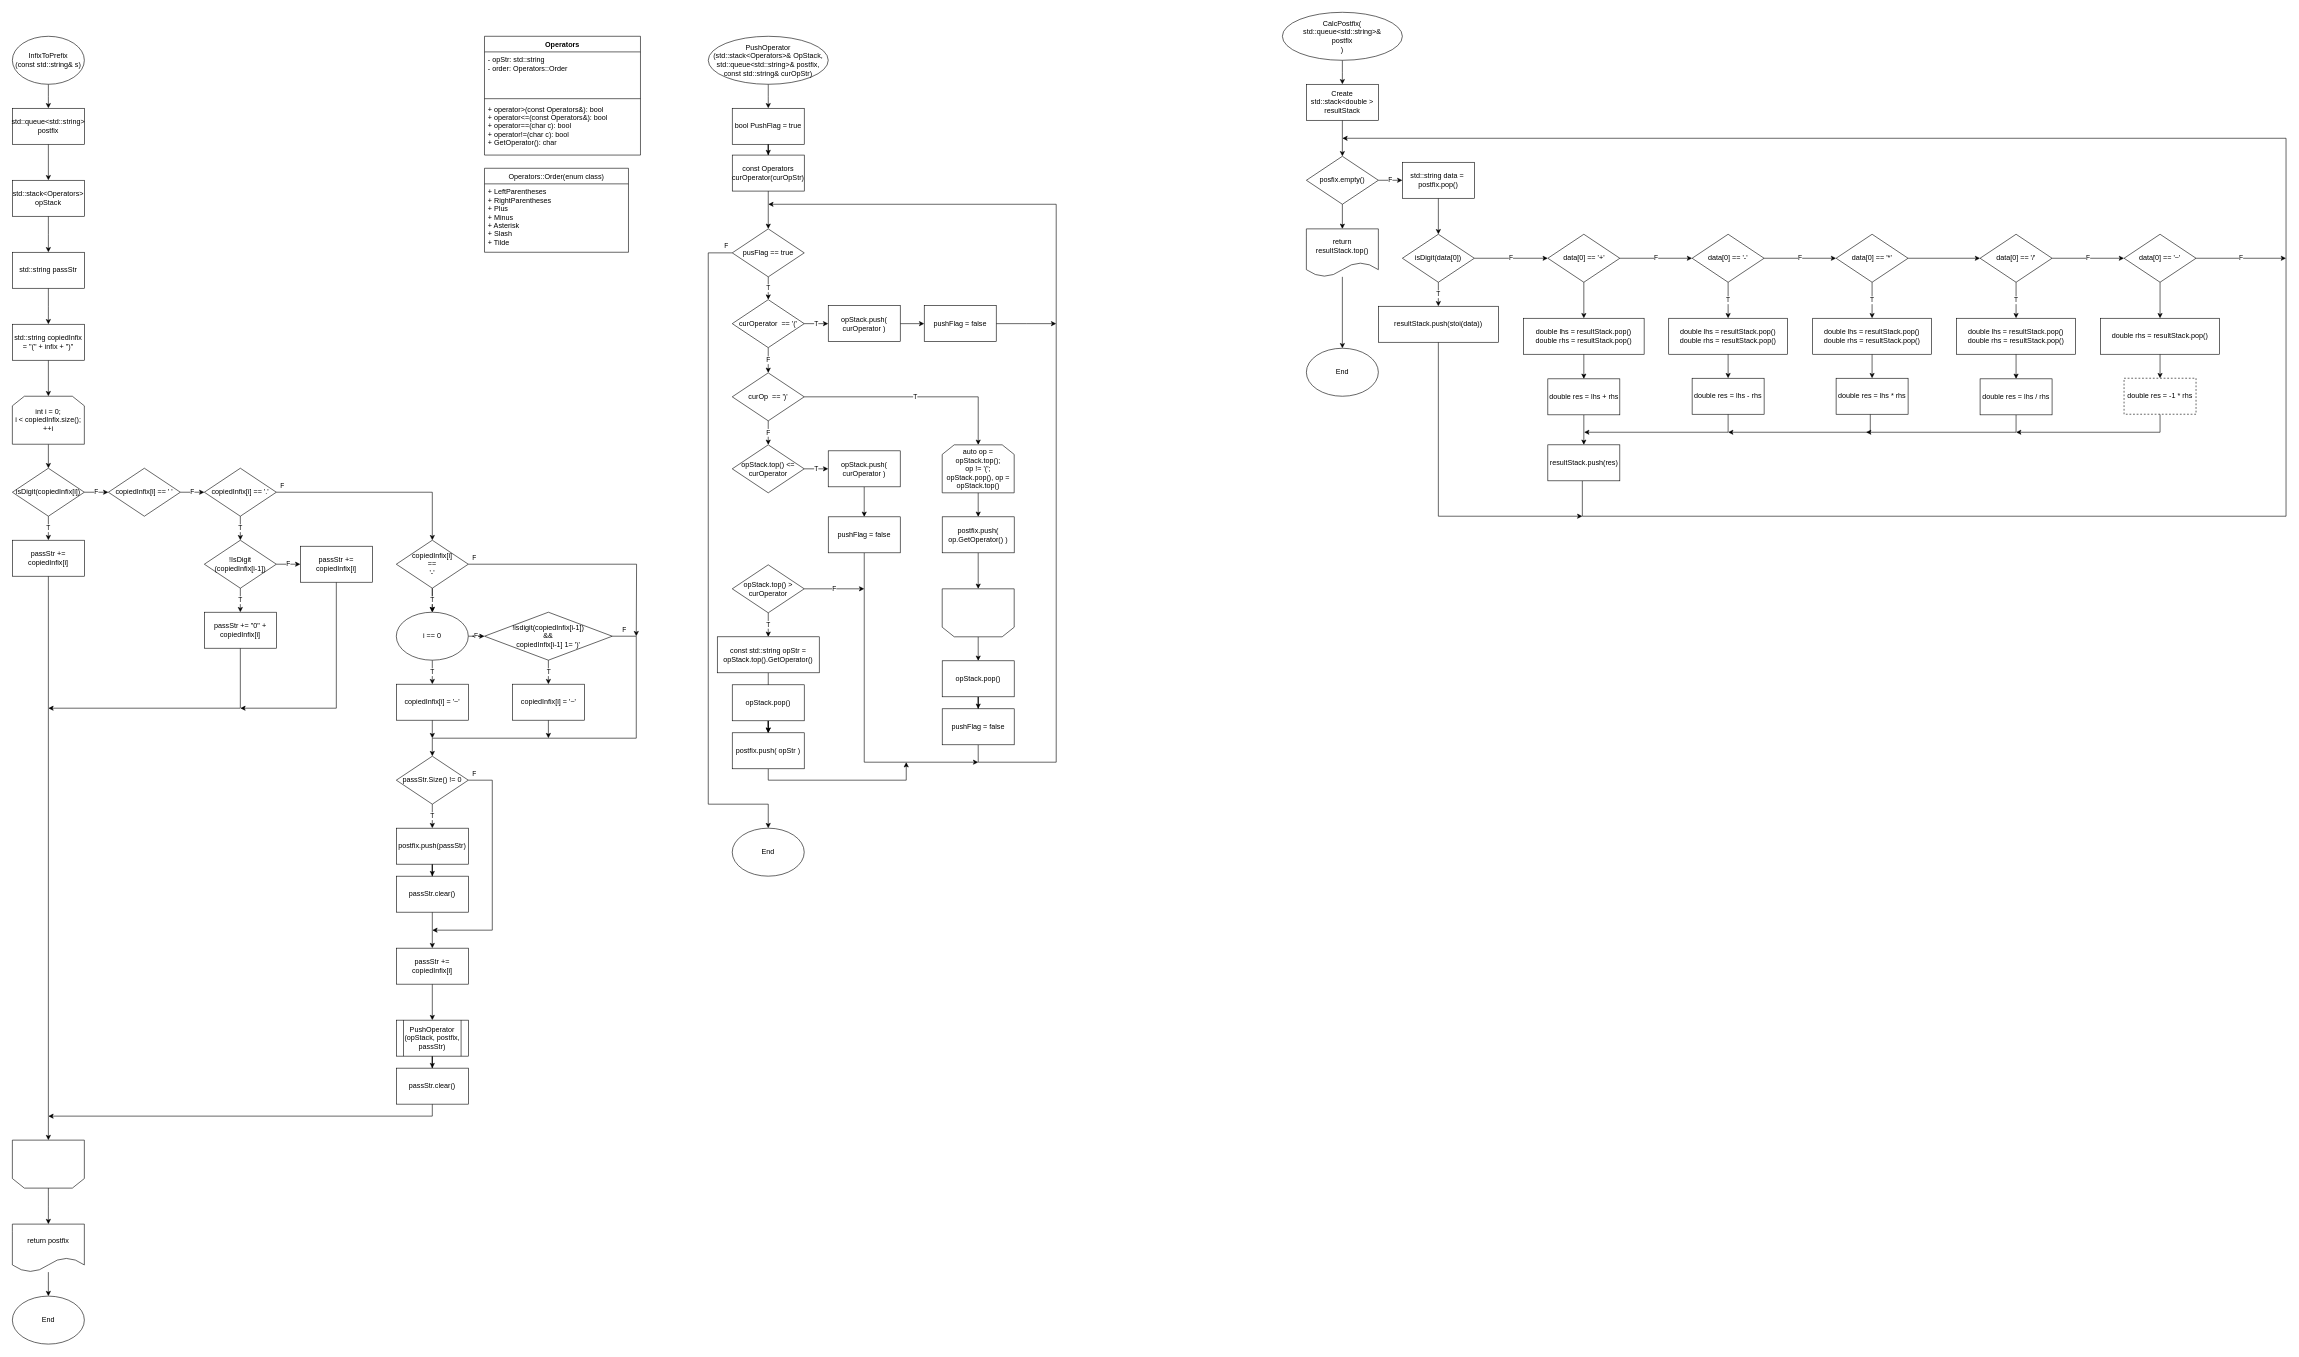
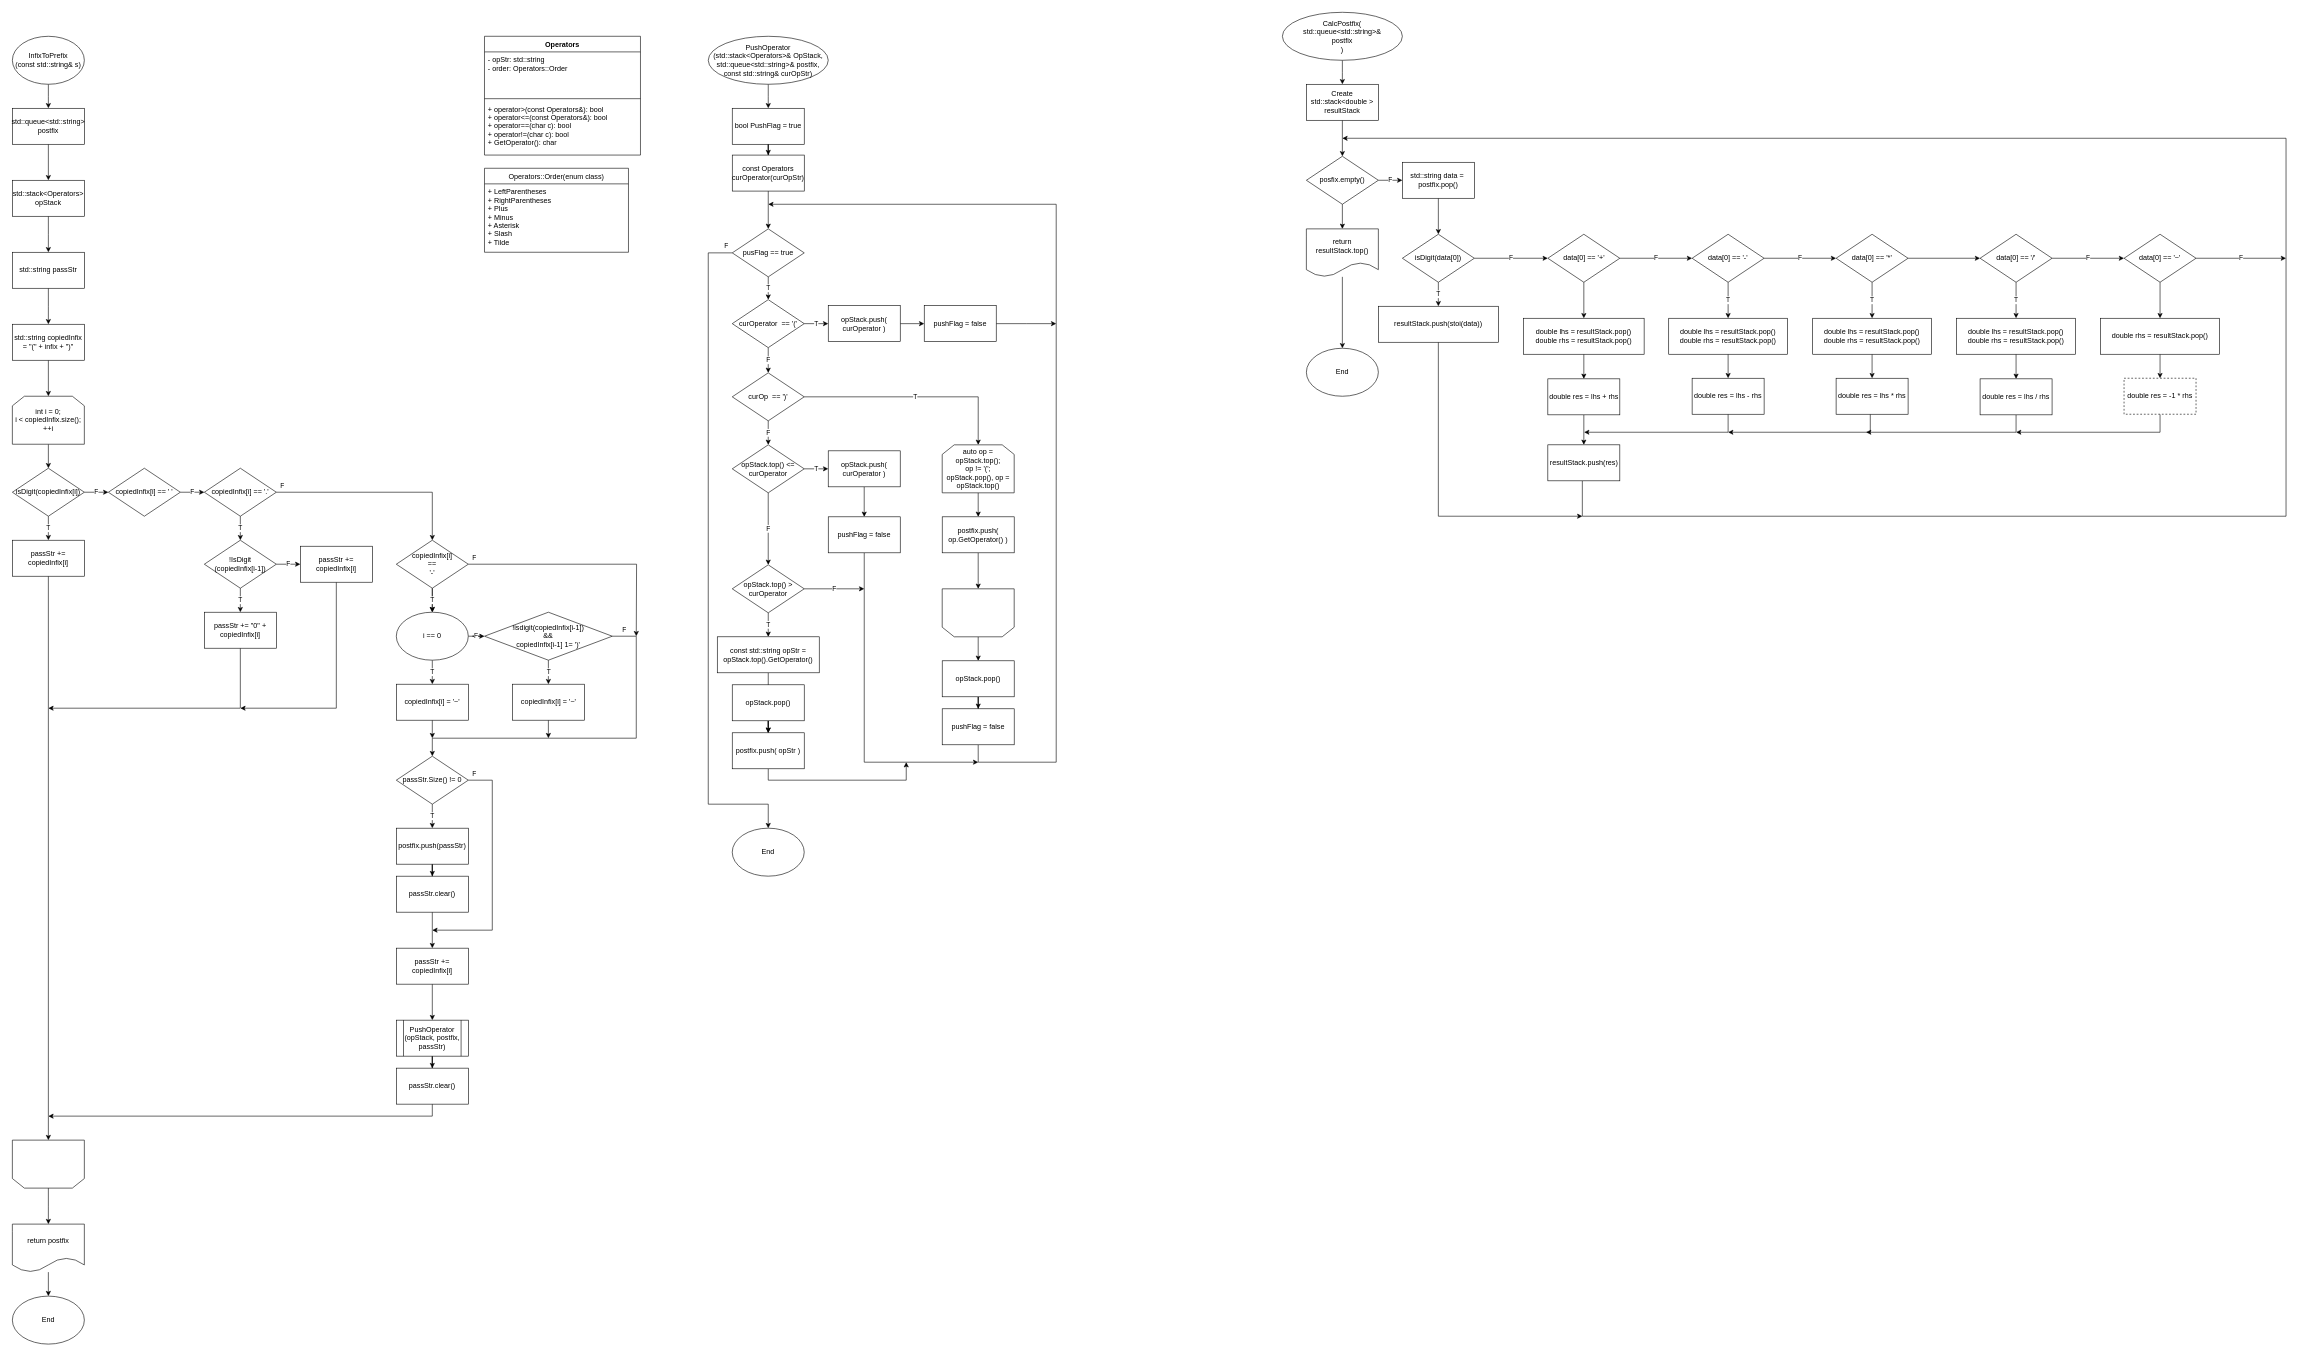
none -> (768, 527)
